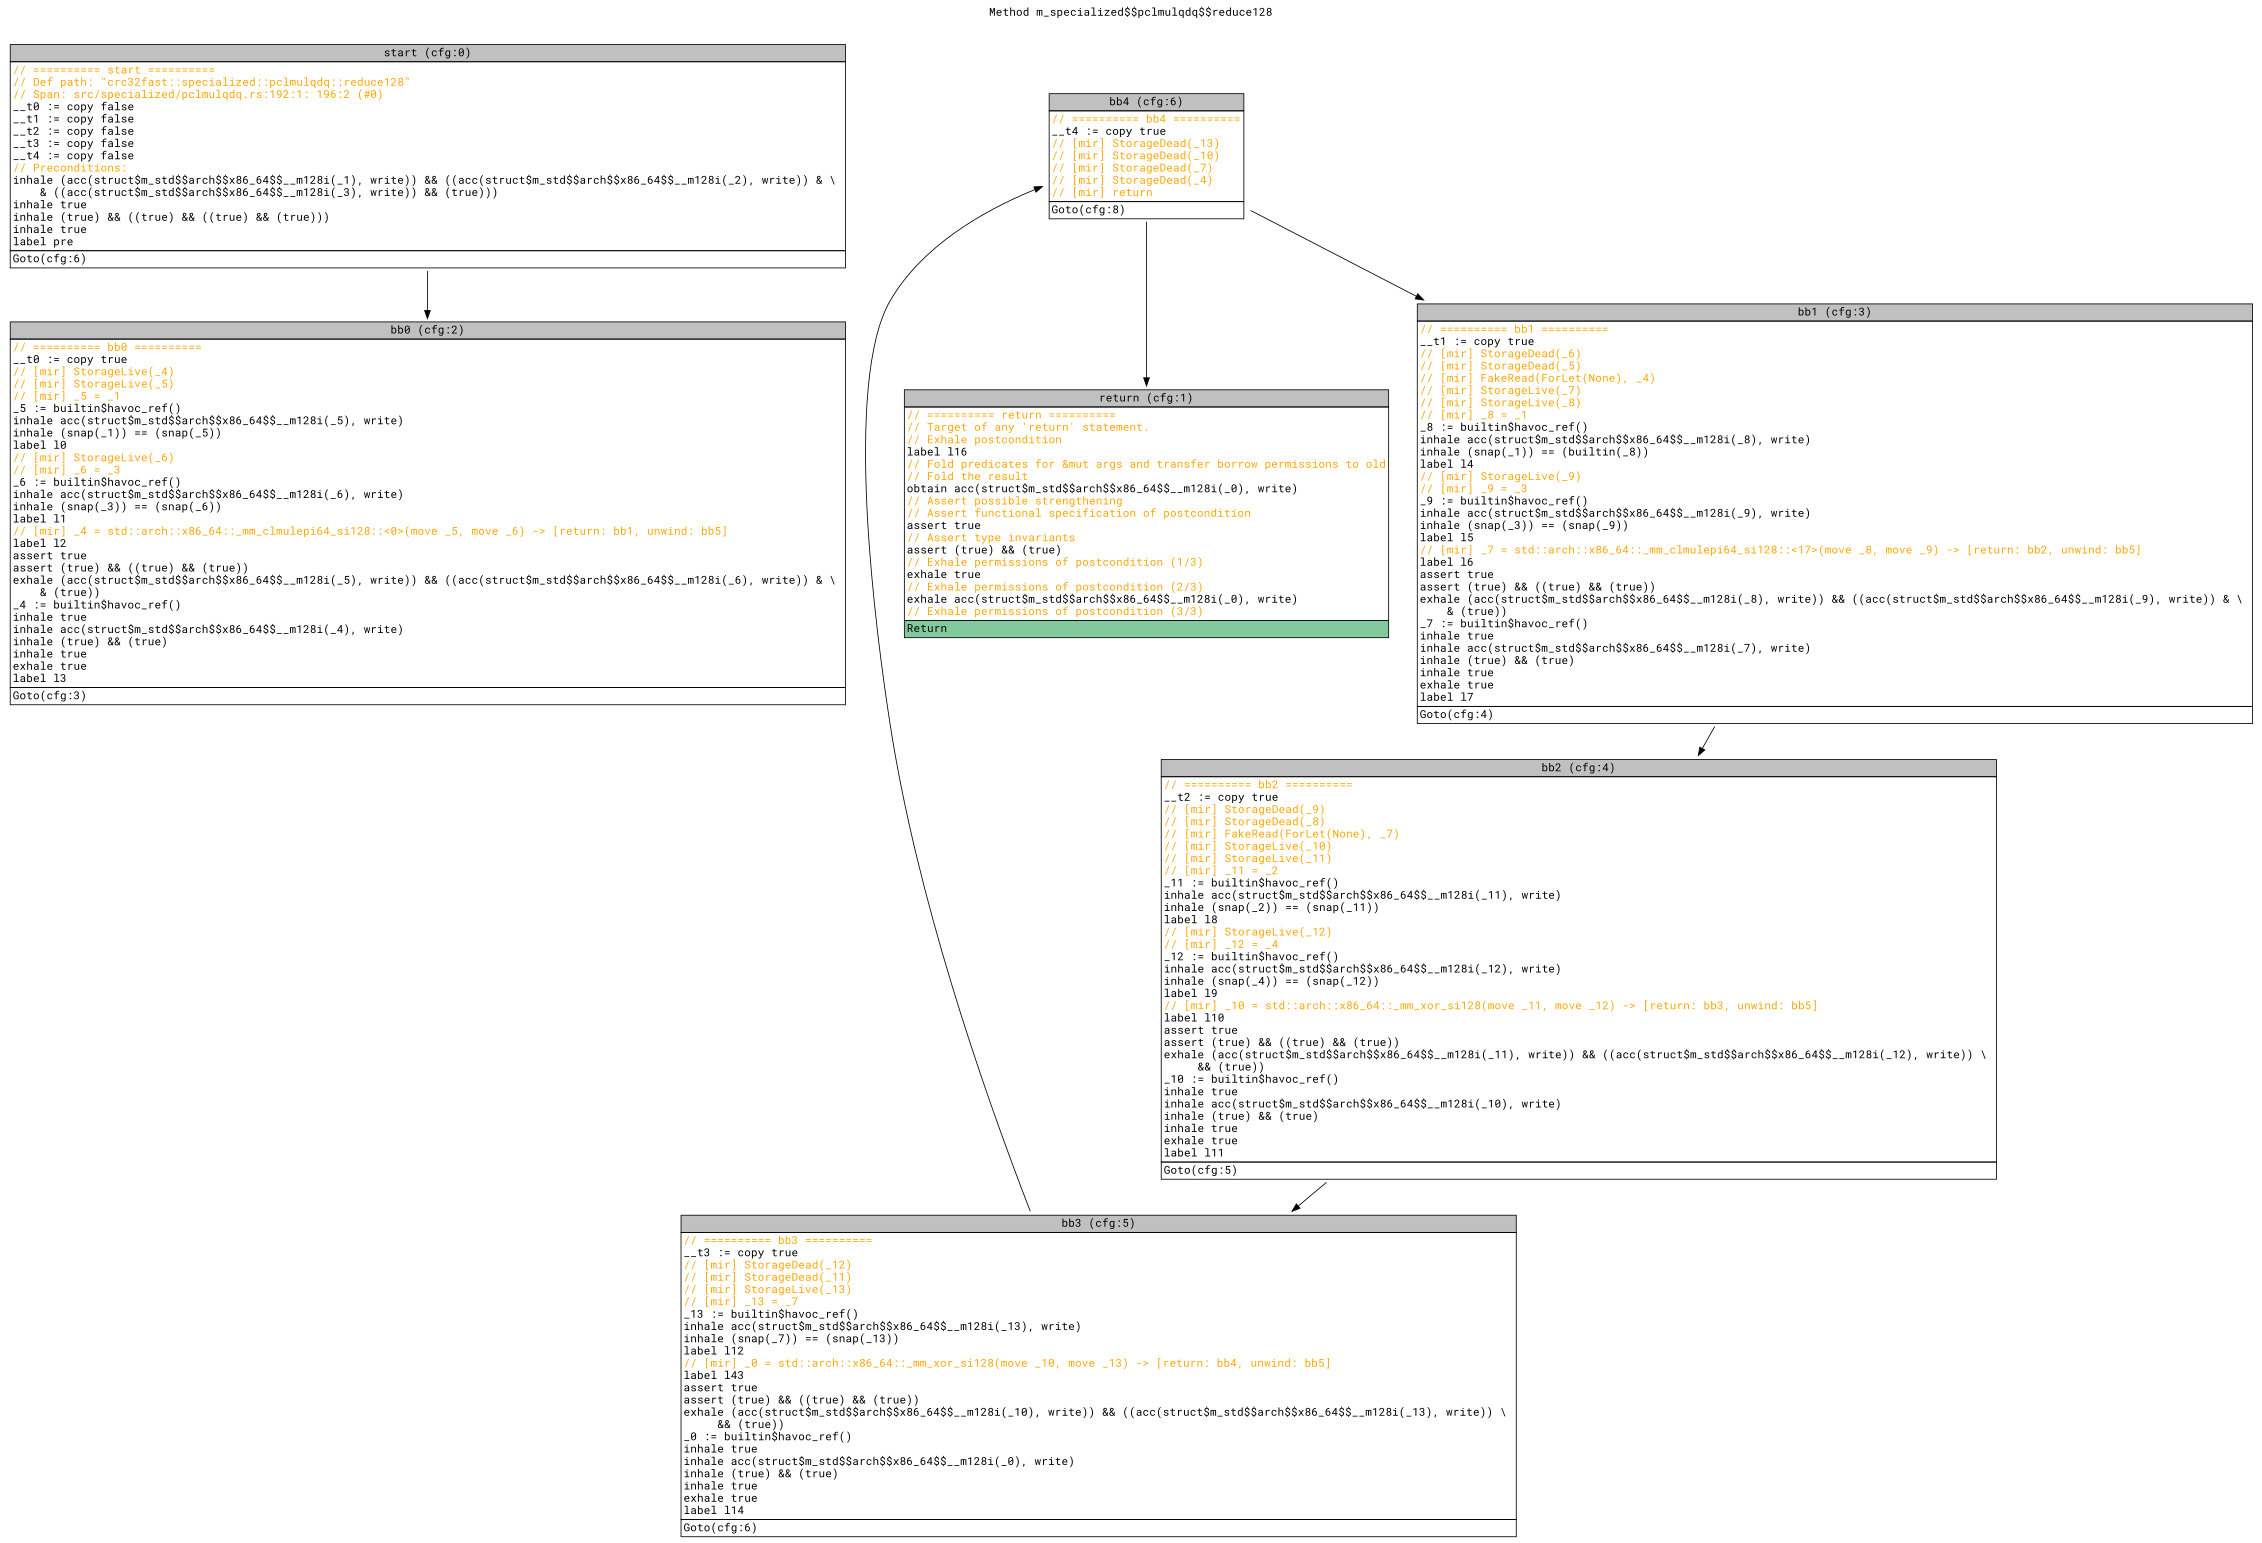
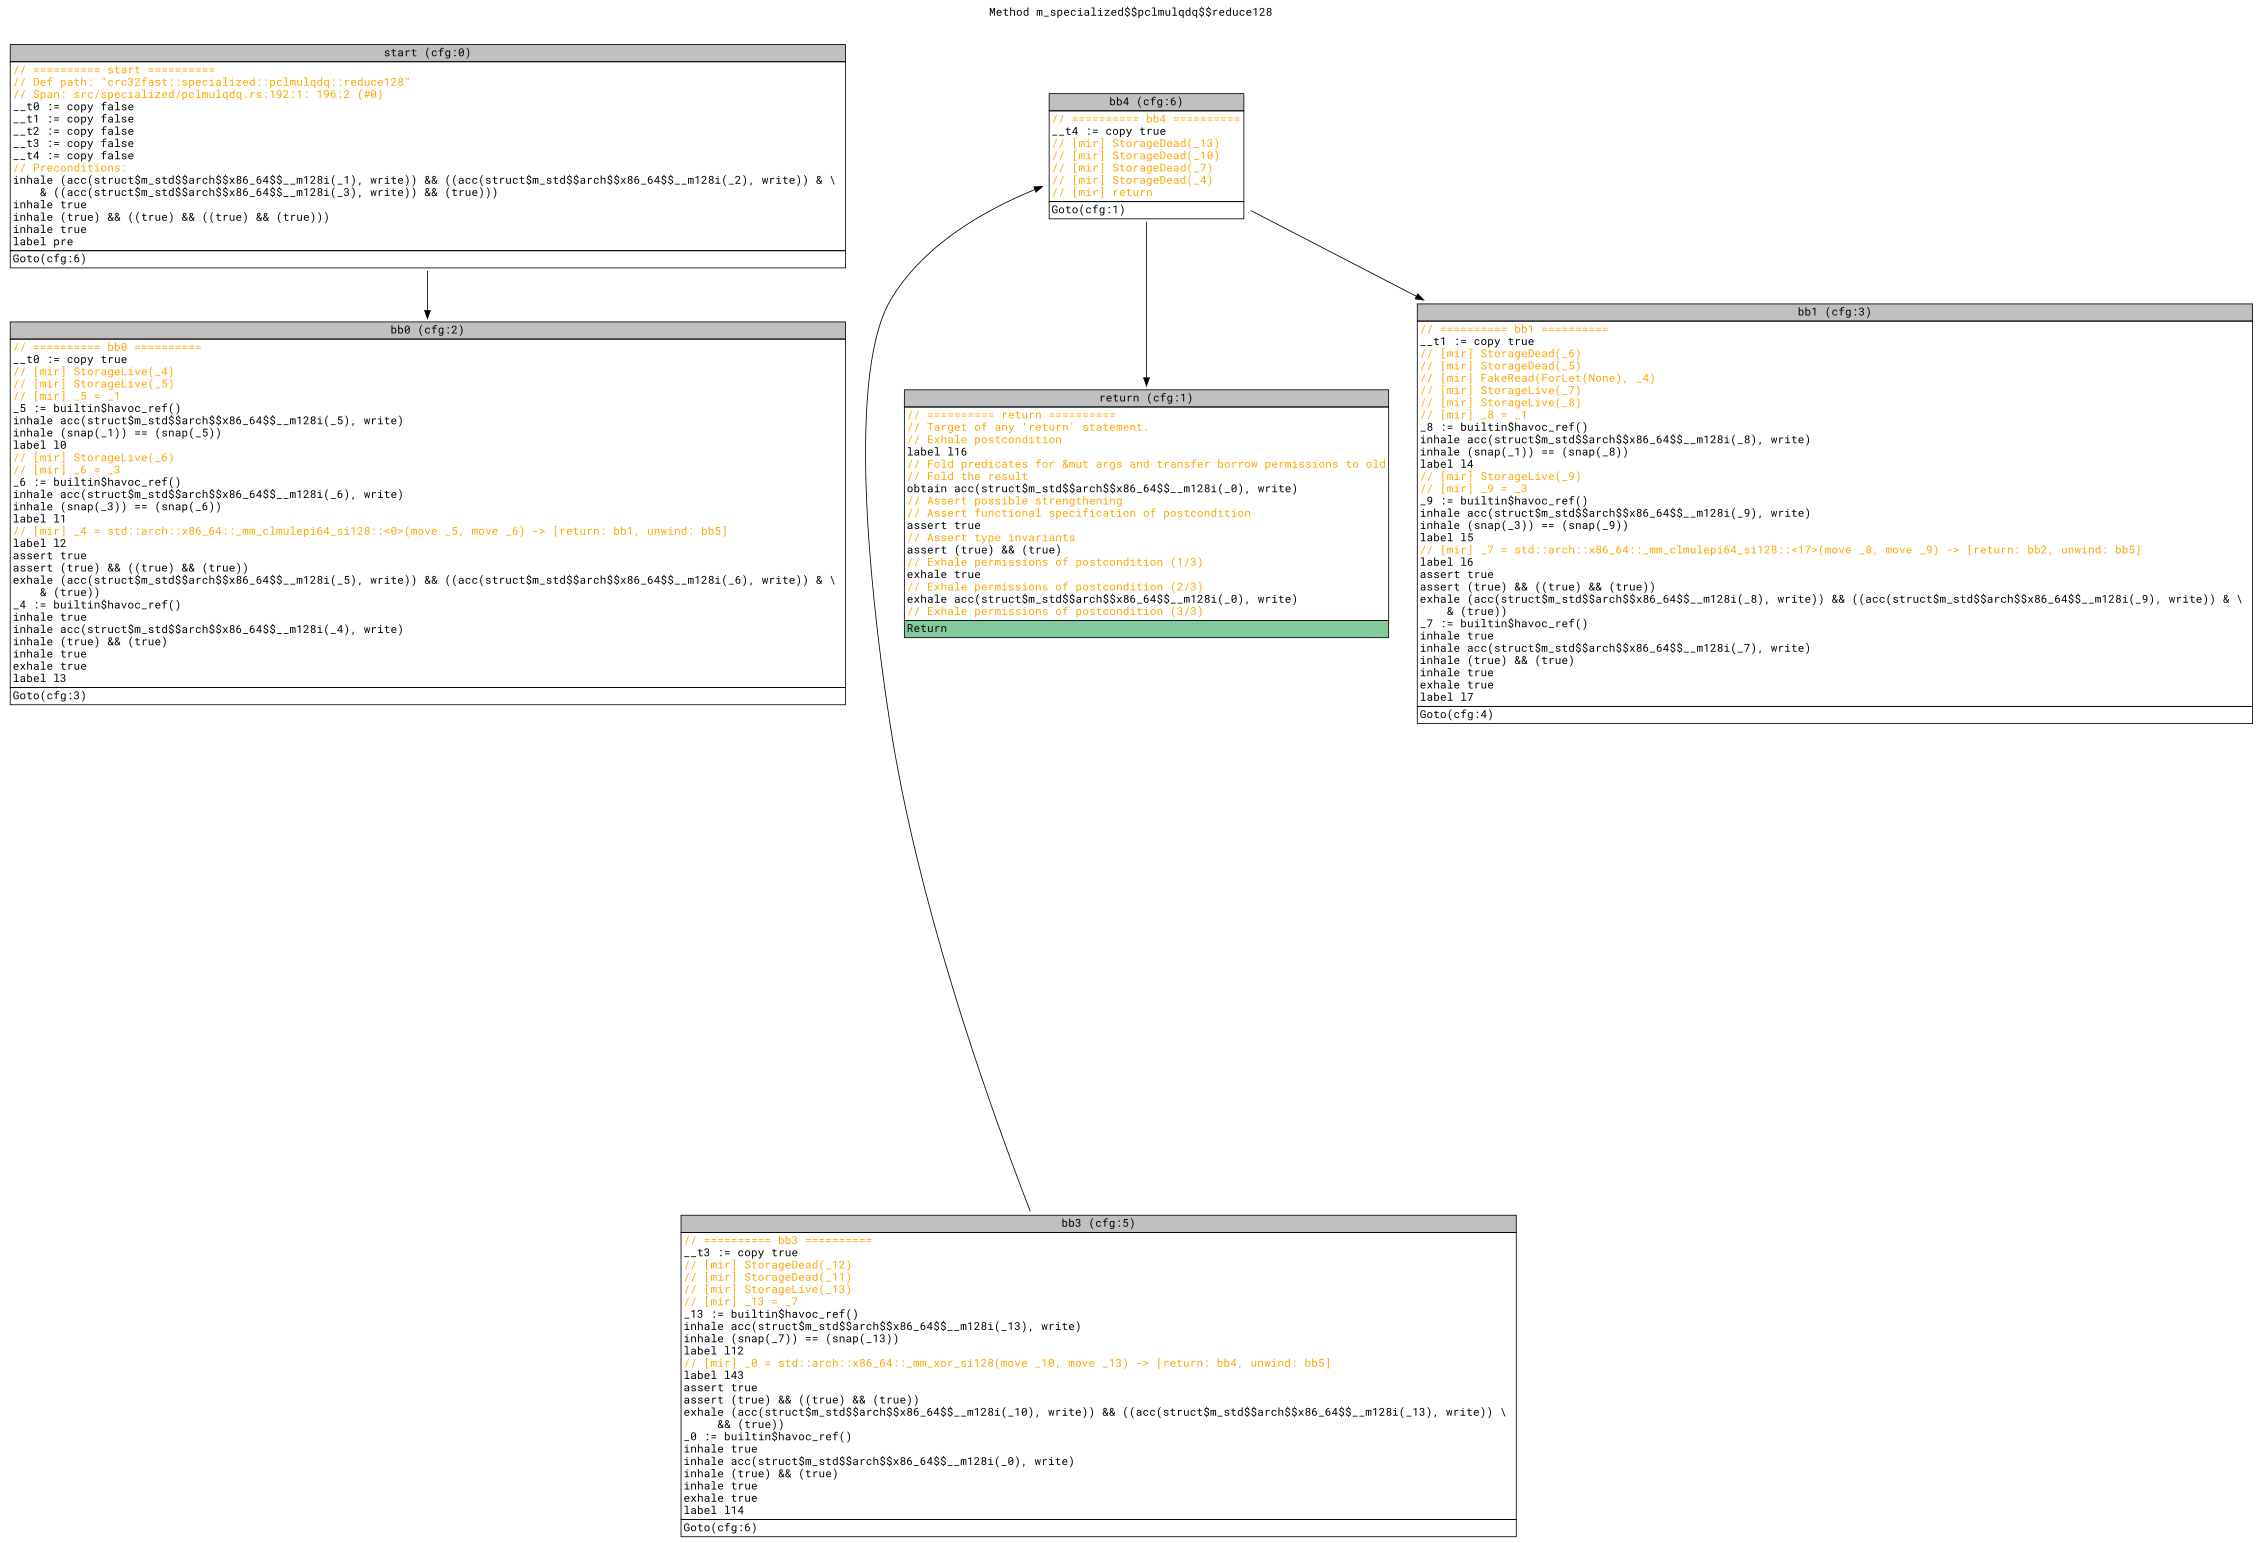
(1089, 210) -> (1089, 210)
(1535, 452) -> (1524, 452)
(1578, 969) -> none
